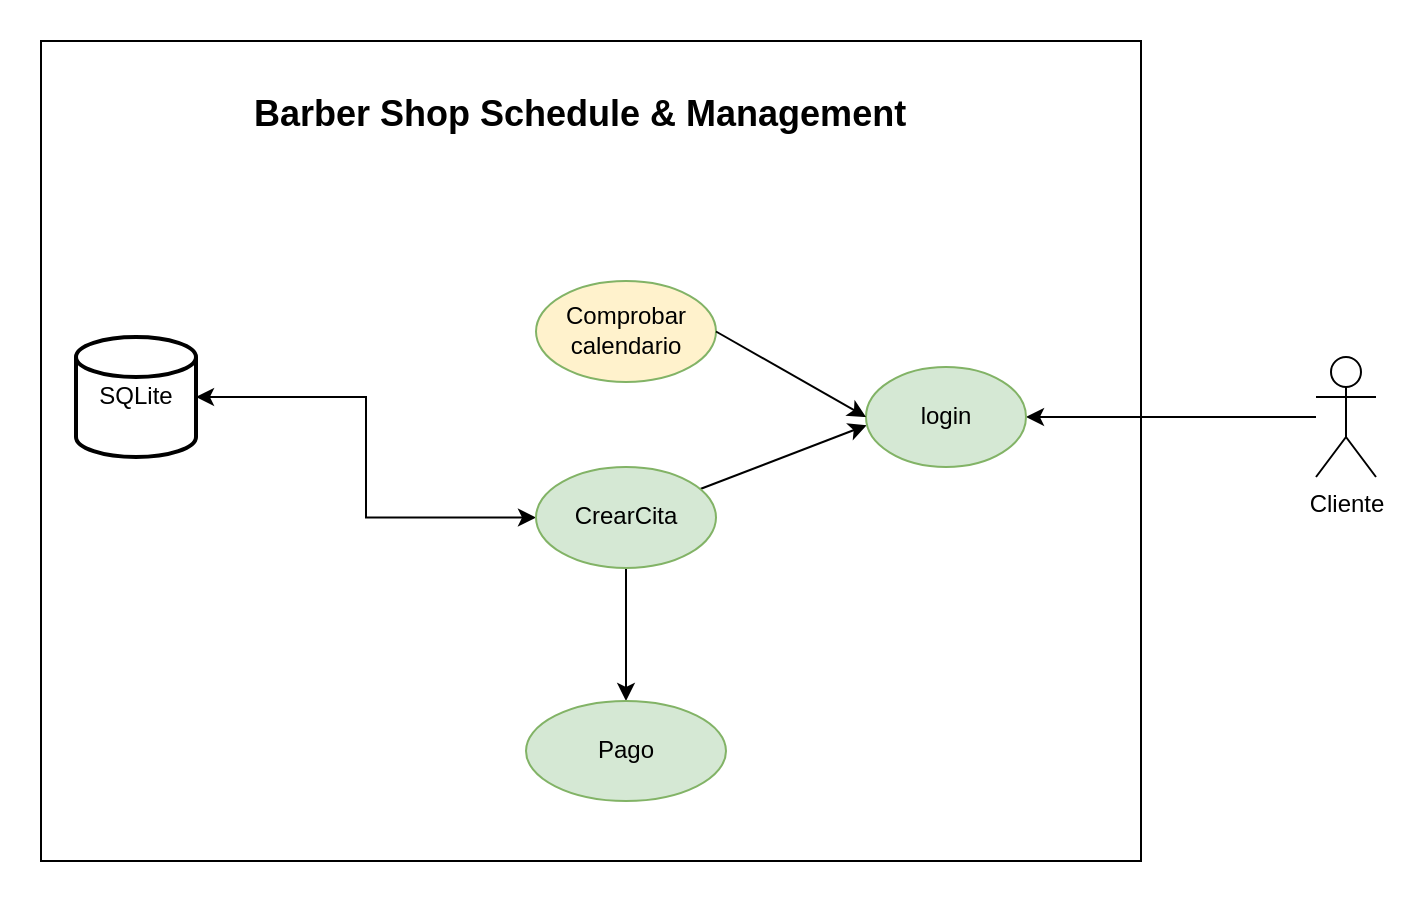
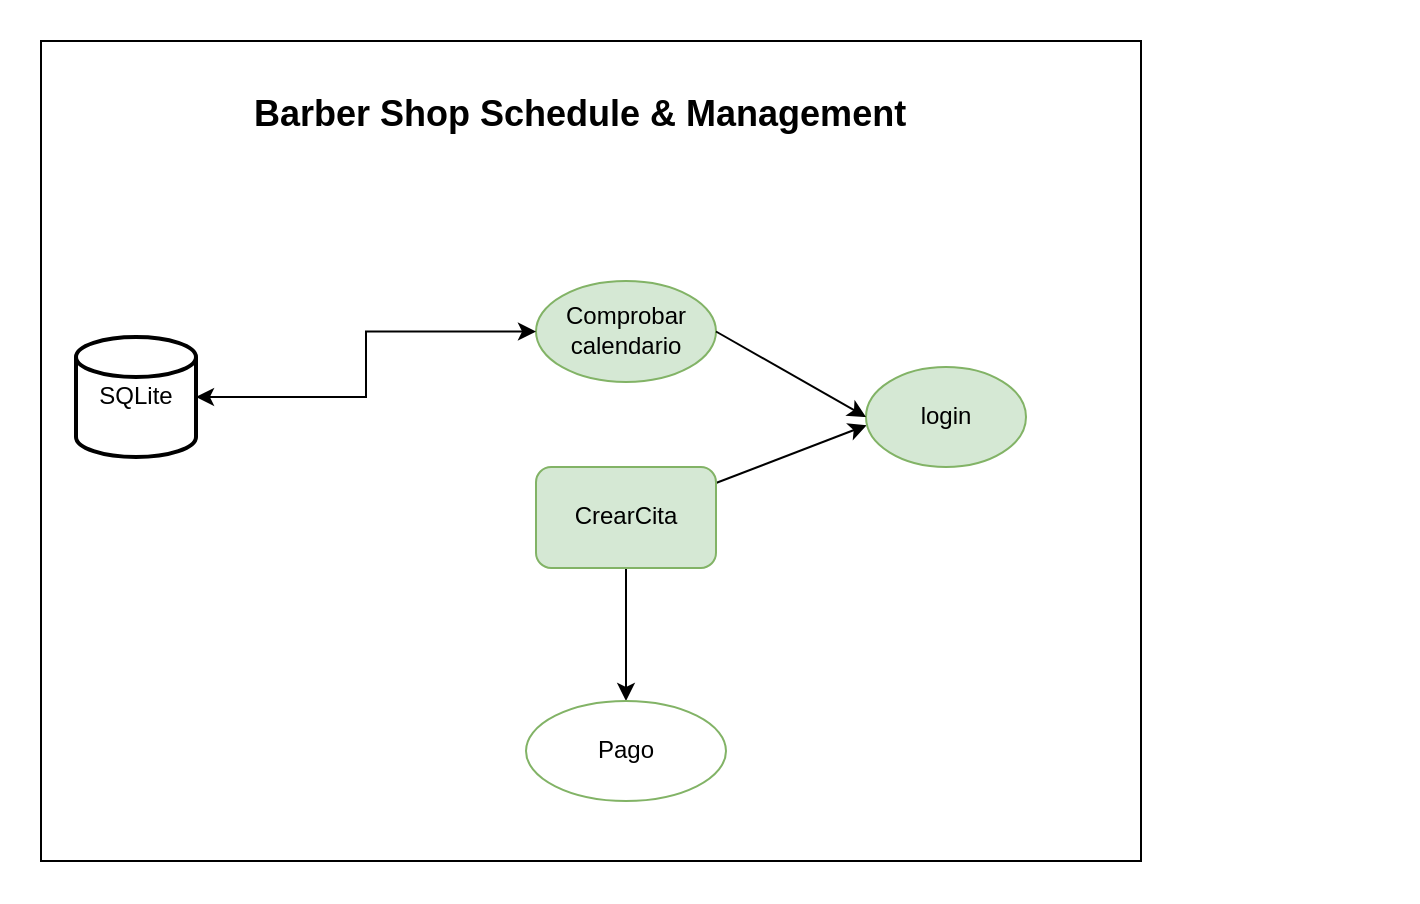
none -> (414, 332)
(626, 332) -> (626, 332)
(1178, 417) -> none
(1346, 417) -> none
(386, 518) -> none
(626, 518) -> (626, 518)
(626, 751) -> (626, 751)
